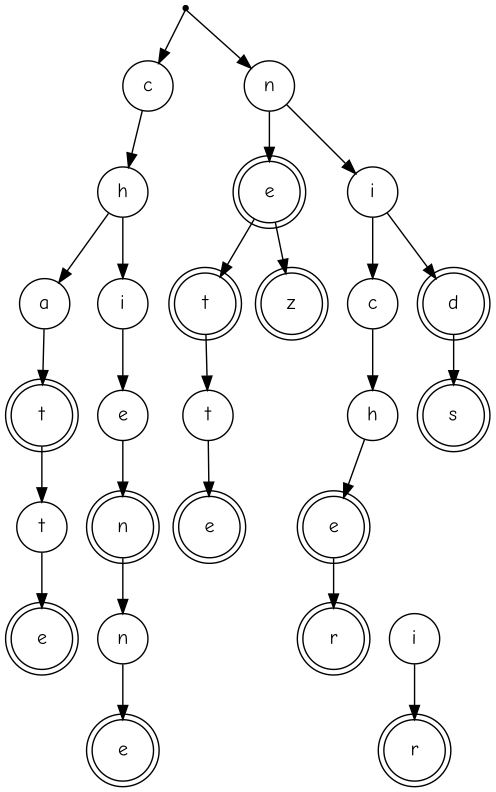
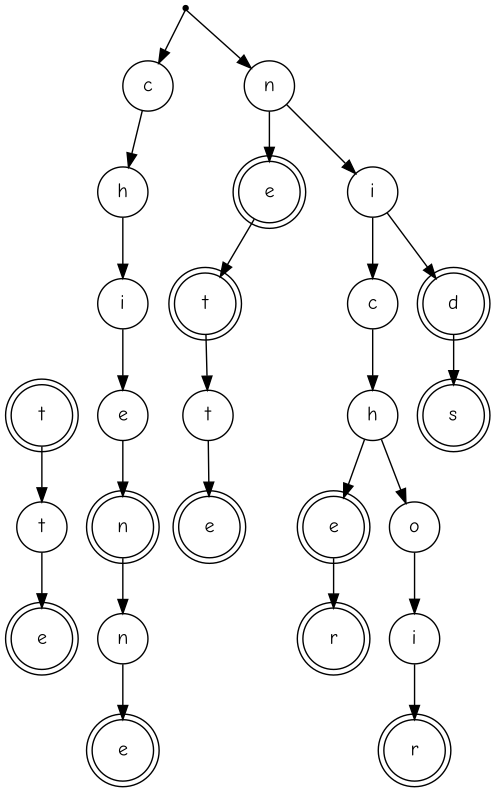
(45, 304) -> none
(292, 304) -> none
none -> (415, 527)
